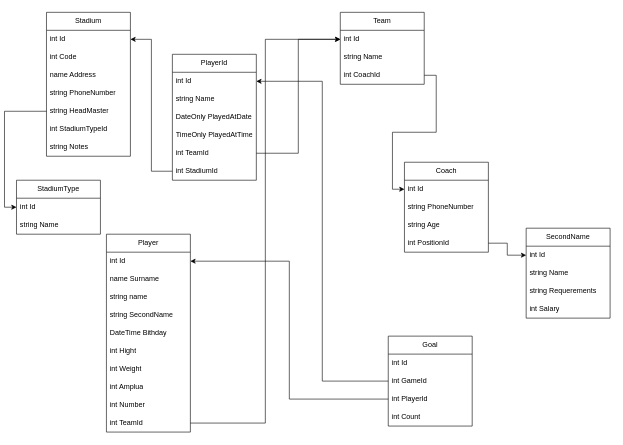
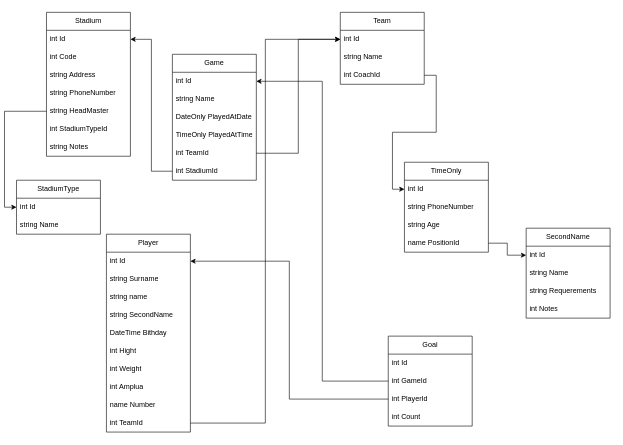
(215, 63) -> (215, 63)
(73, 75) -> (76, 75)
(447, 171) -> (447, 171)
(433, 243) -> (436, 243)
(133, 279) -> (136, 279)
(547, 309) -> (546, 309)
(128, 405) -> (131, 405)
